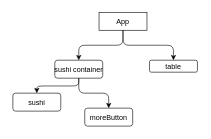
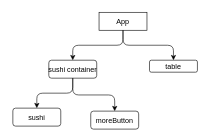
(79, 69) -> (73, 69)
(37, 102) -> (37, 117)
(109, 117) -> (115, 120)
